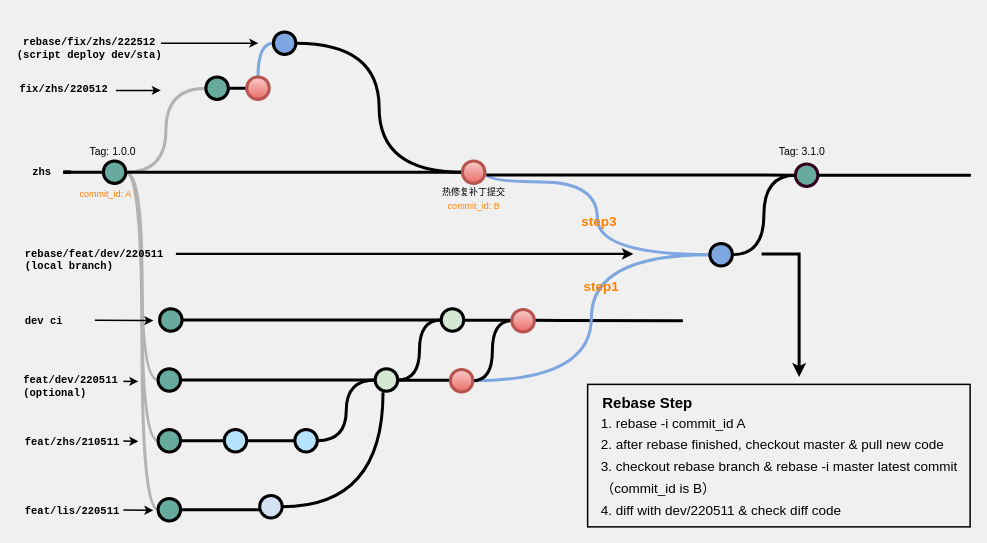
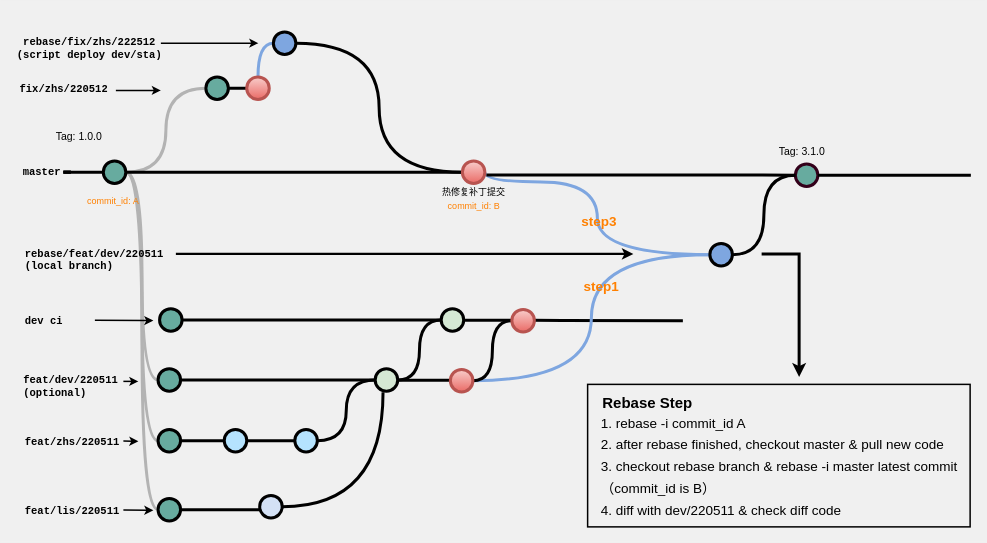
(113, 150) -> (79, 135)
(42, 172) -> (42, 172)
(105, 194) -> (113, 201)
(69, 441) -> (69, 441)
